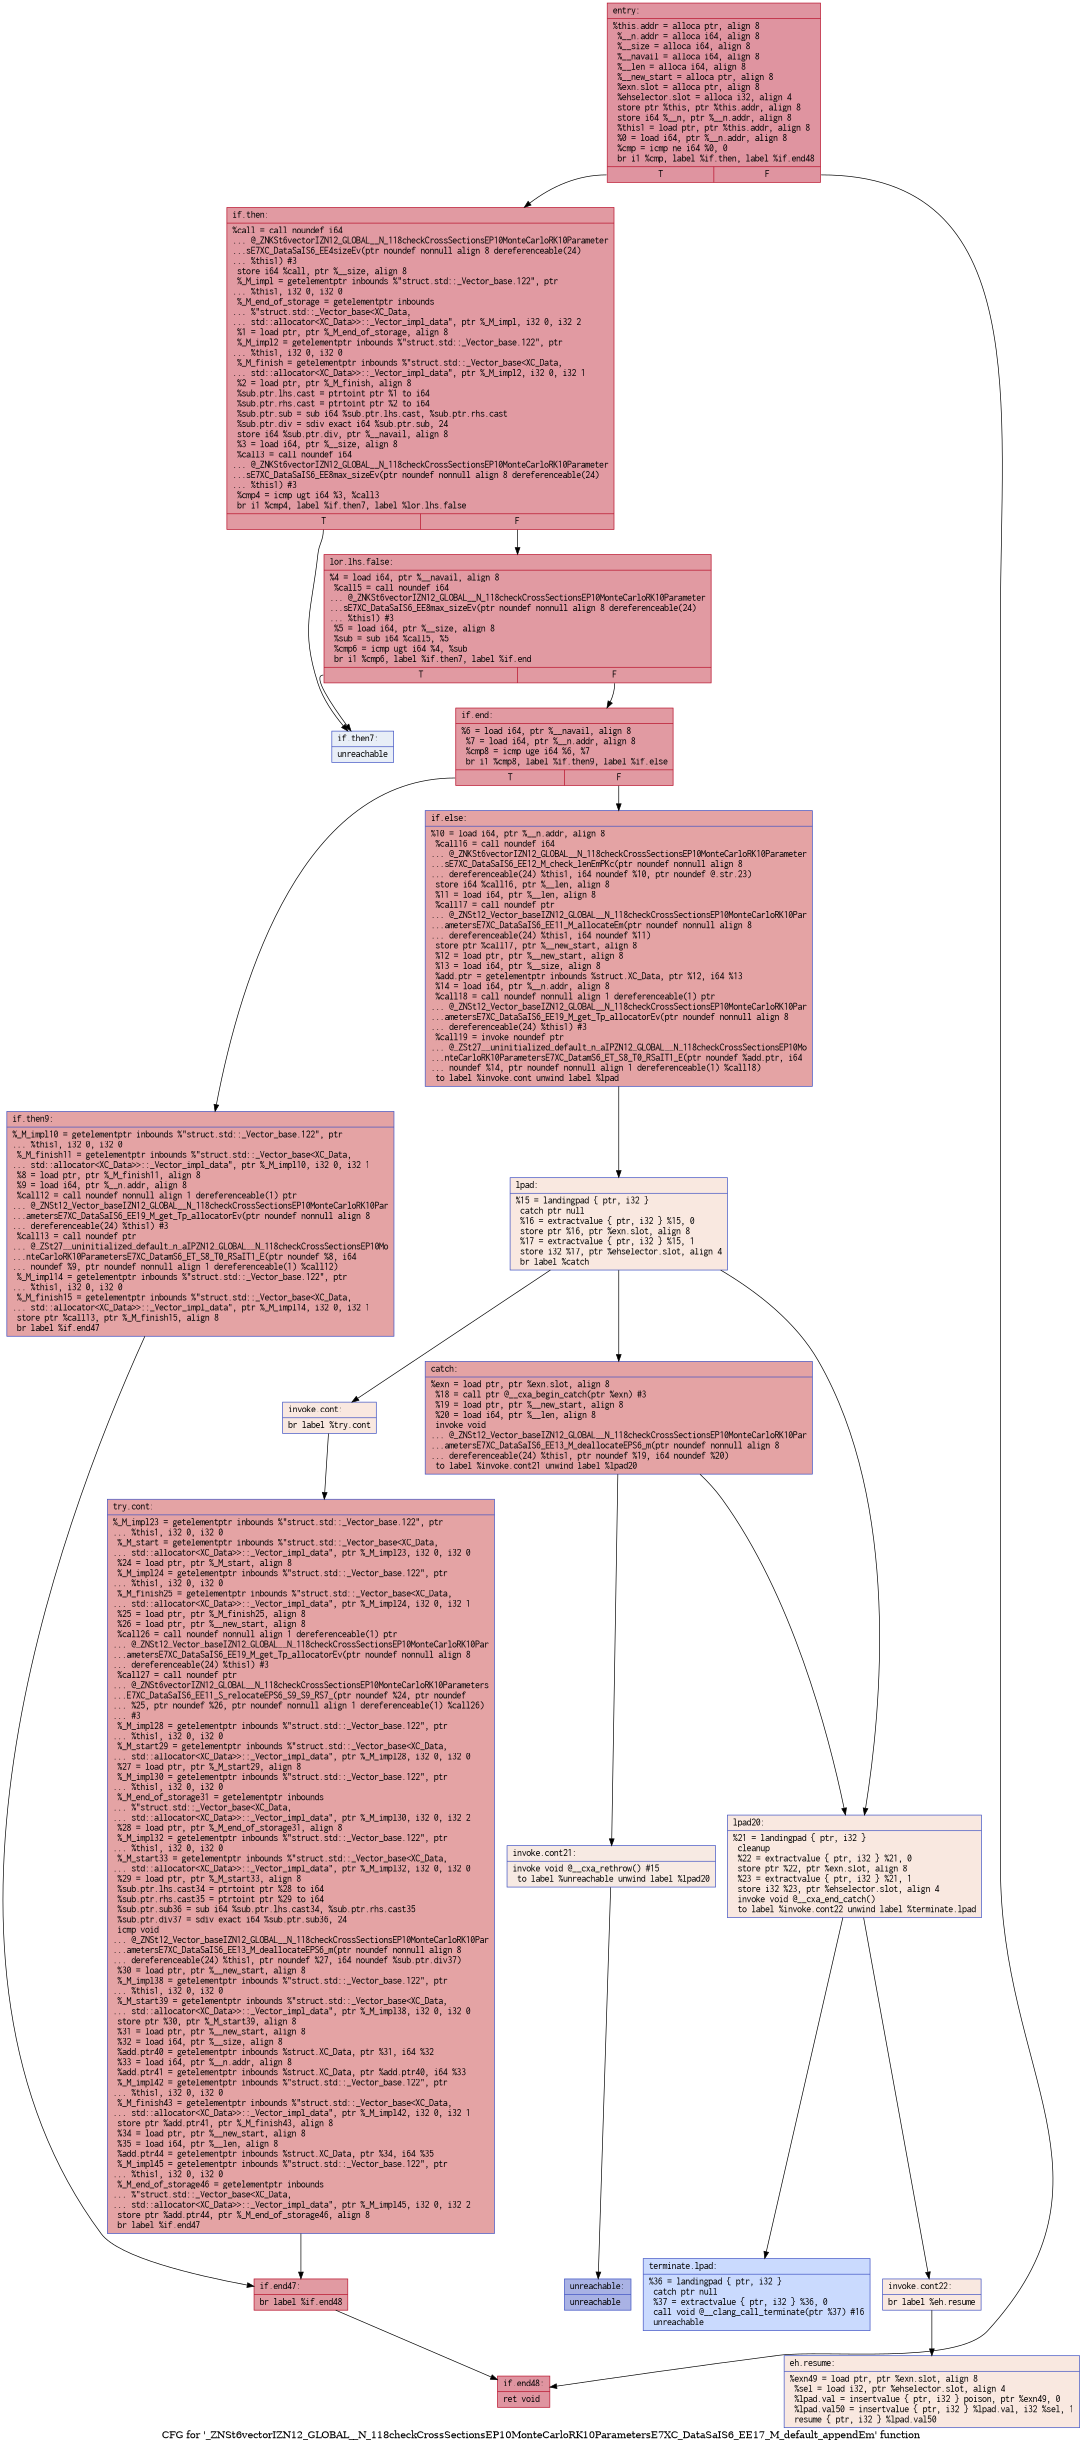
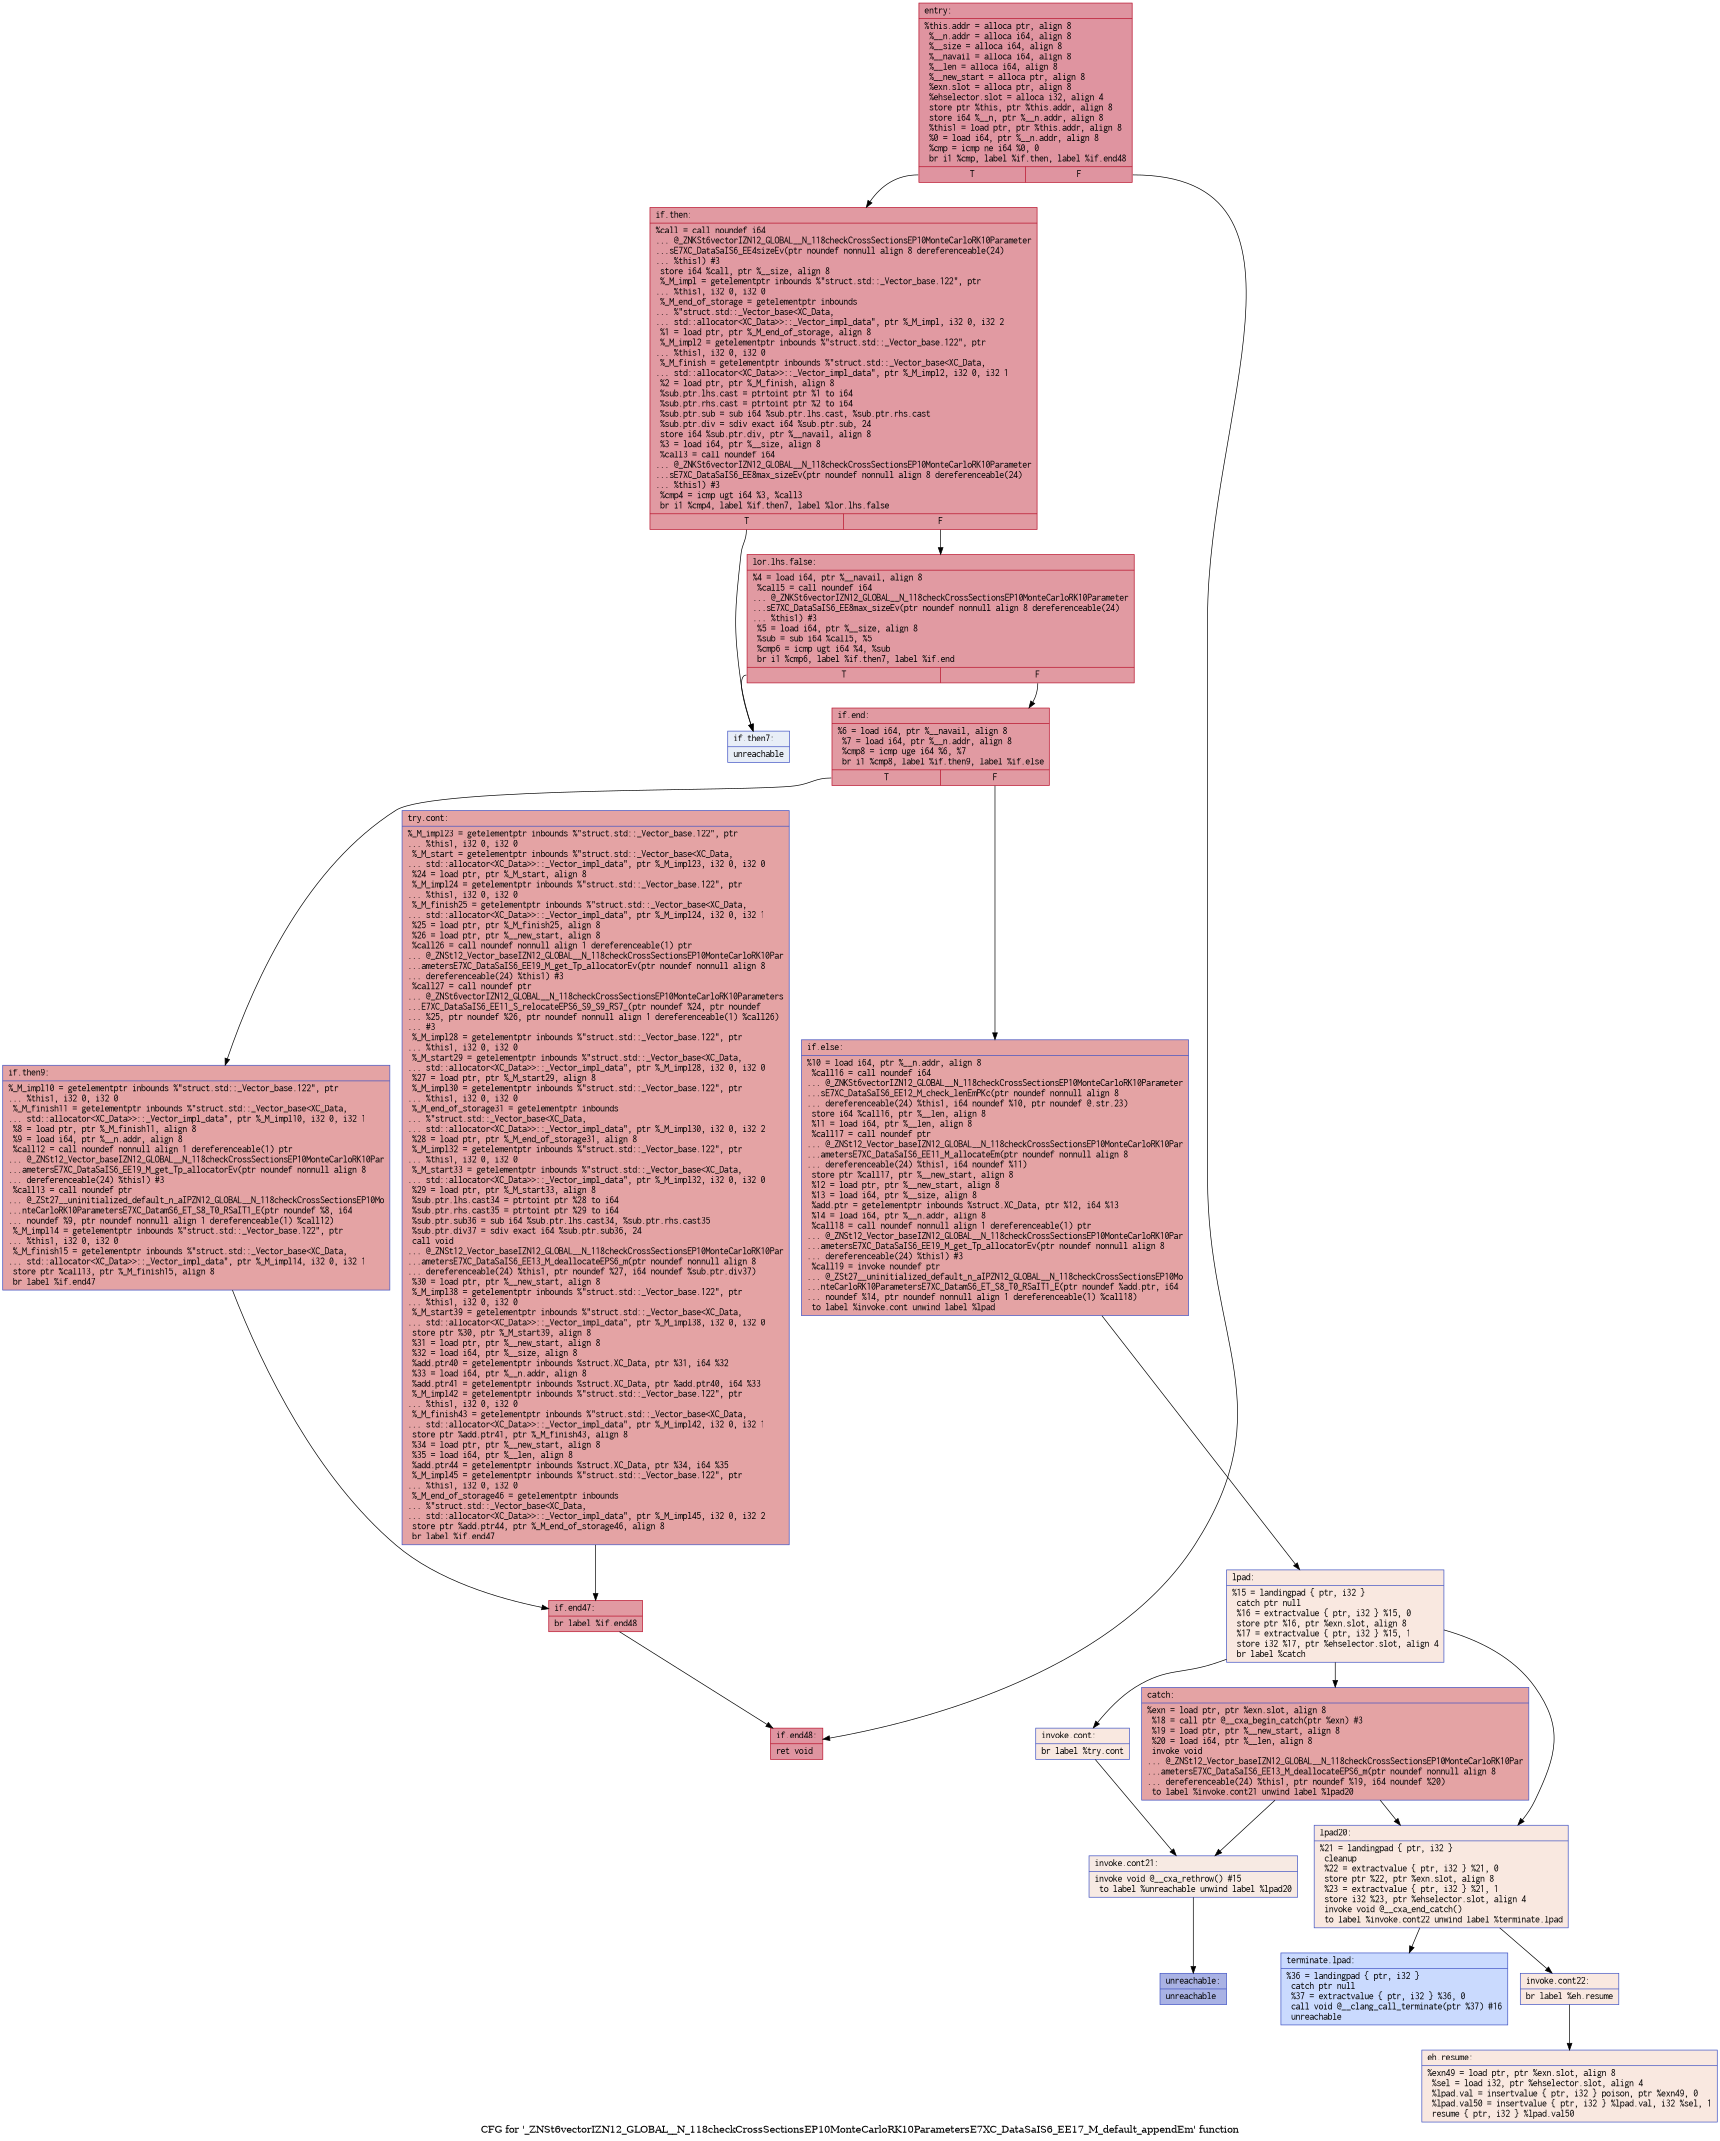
(327, 1463) -> (1134, 1805)
(136, 1930) -> (431, 1241)
